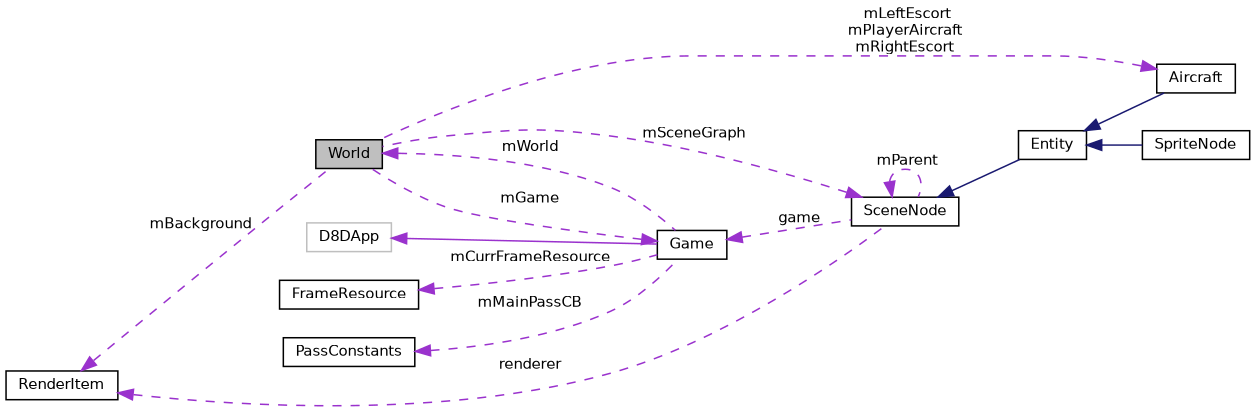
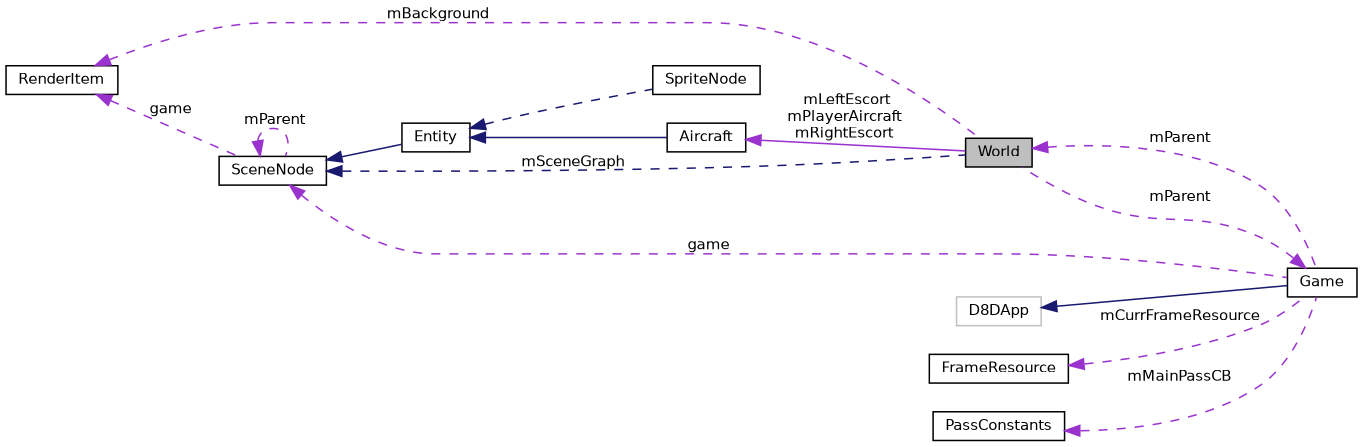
(754, 56) -> (863, 146)
(617, 137) -> (654, 169)
(1122, 145) -> (568, 105)
(528, 147) -> (1178, 138)
(528, 199) -> (1178, 197)
(797, 228) -> (787, 254)
(532, 241) -> (1172, 296)
(528, 365) -> (168, 110)
